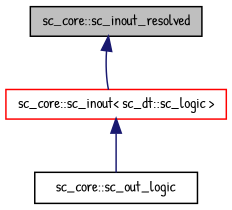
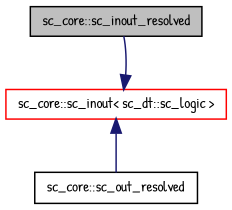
(106, 70) -> (126, 56)
(116, 188) -> (116, 188)
